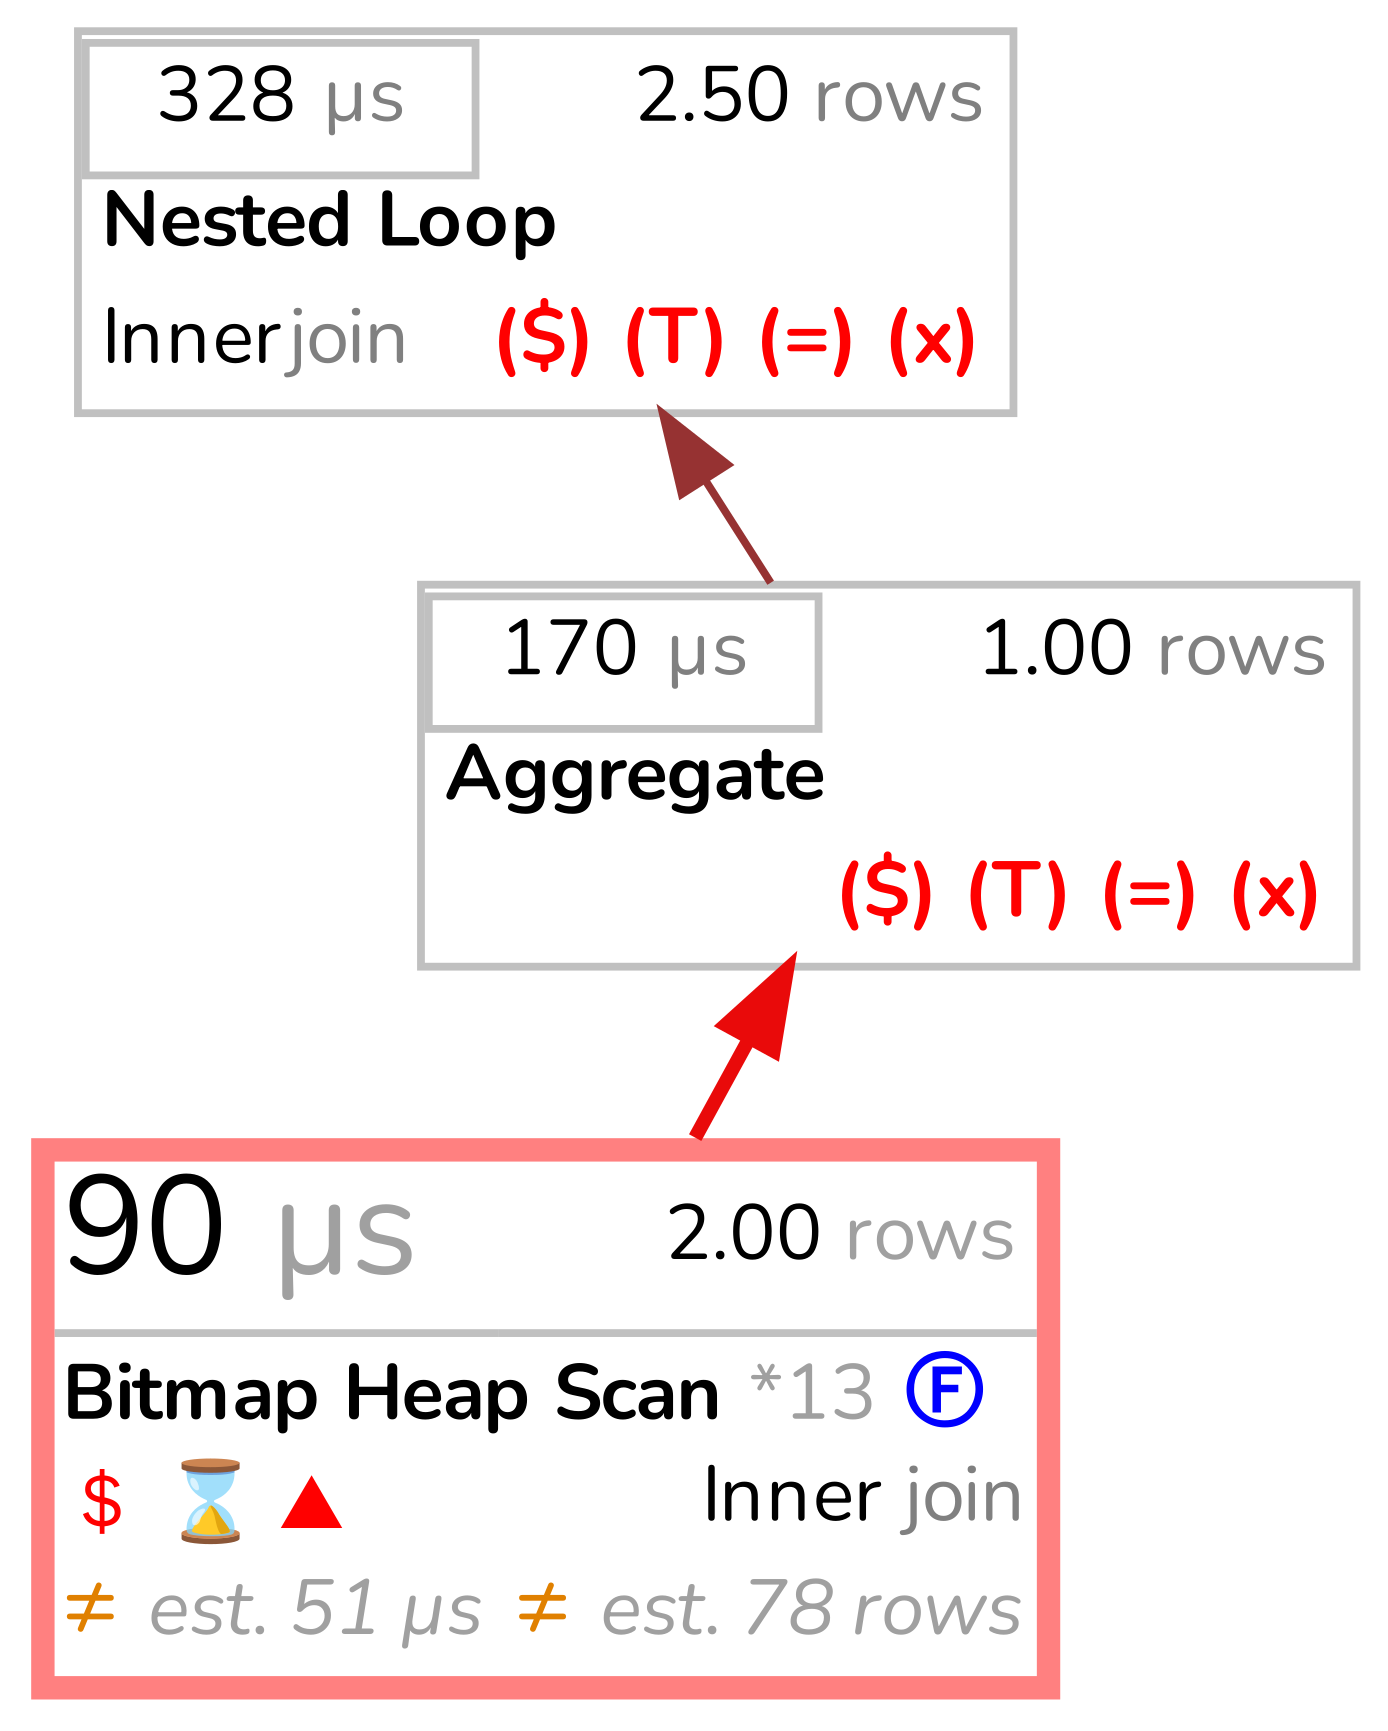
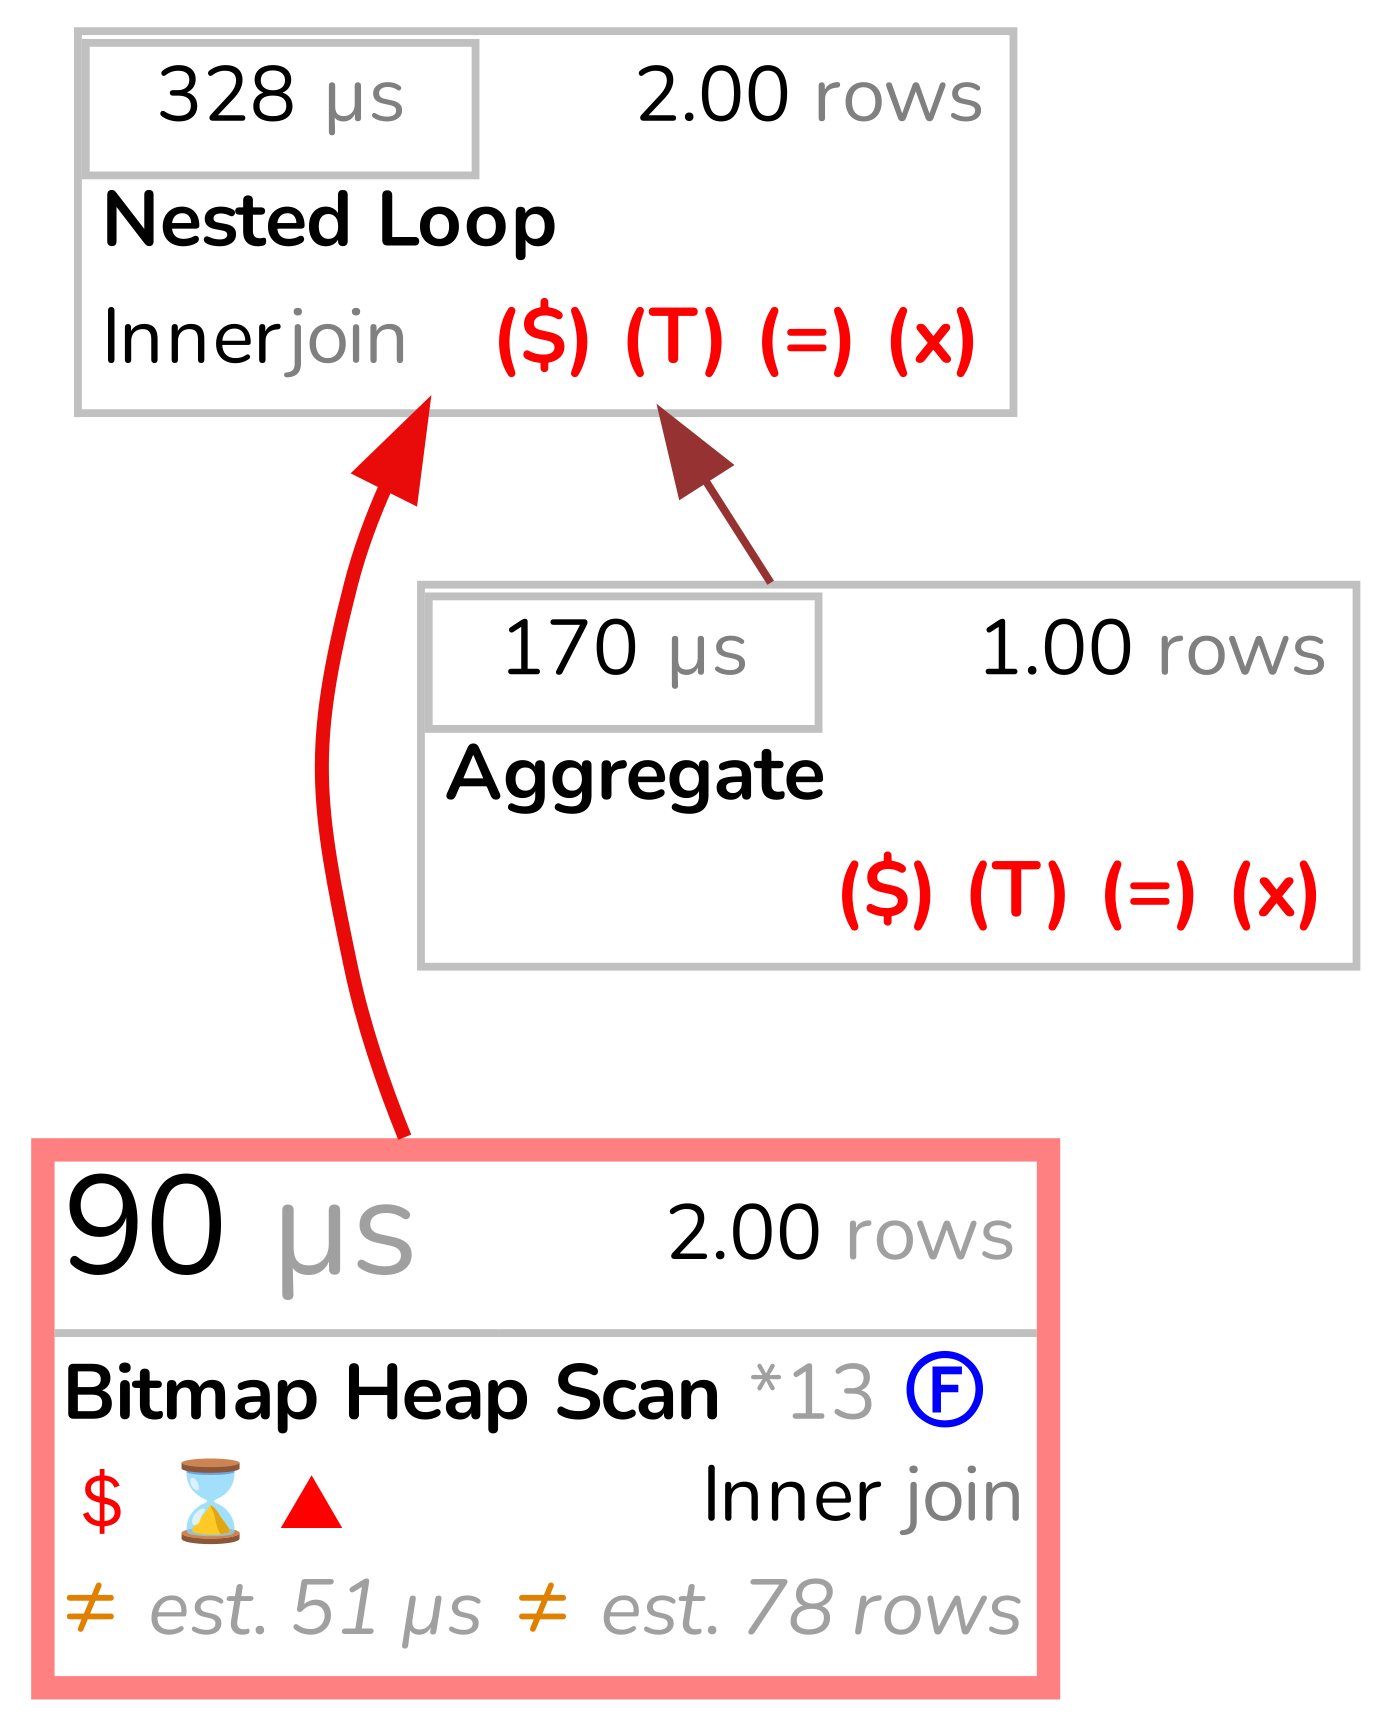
(706, 97) -> (706, 97)
(722, 1088) -> (324, 811)
